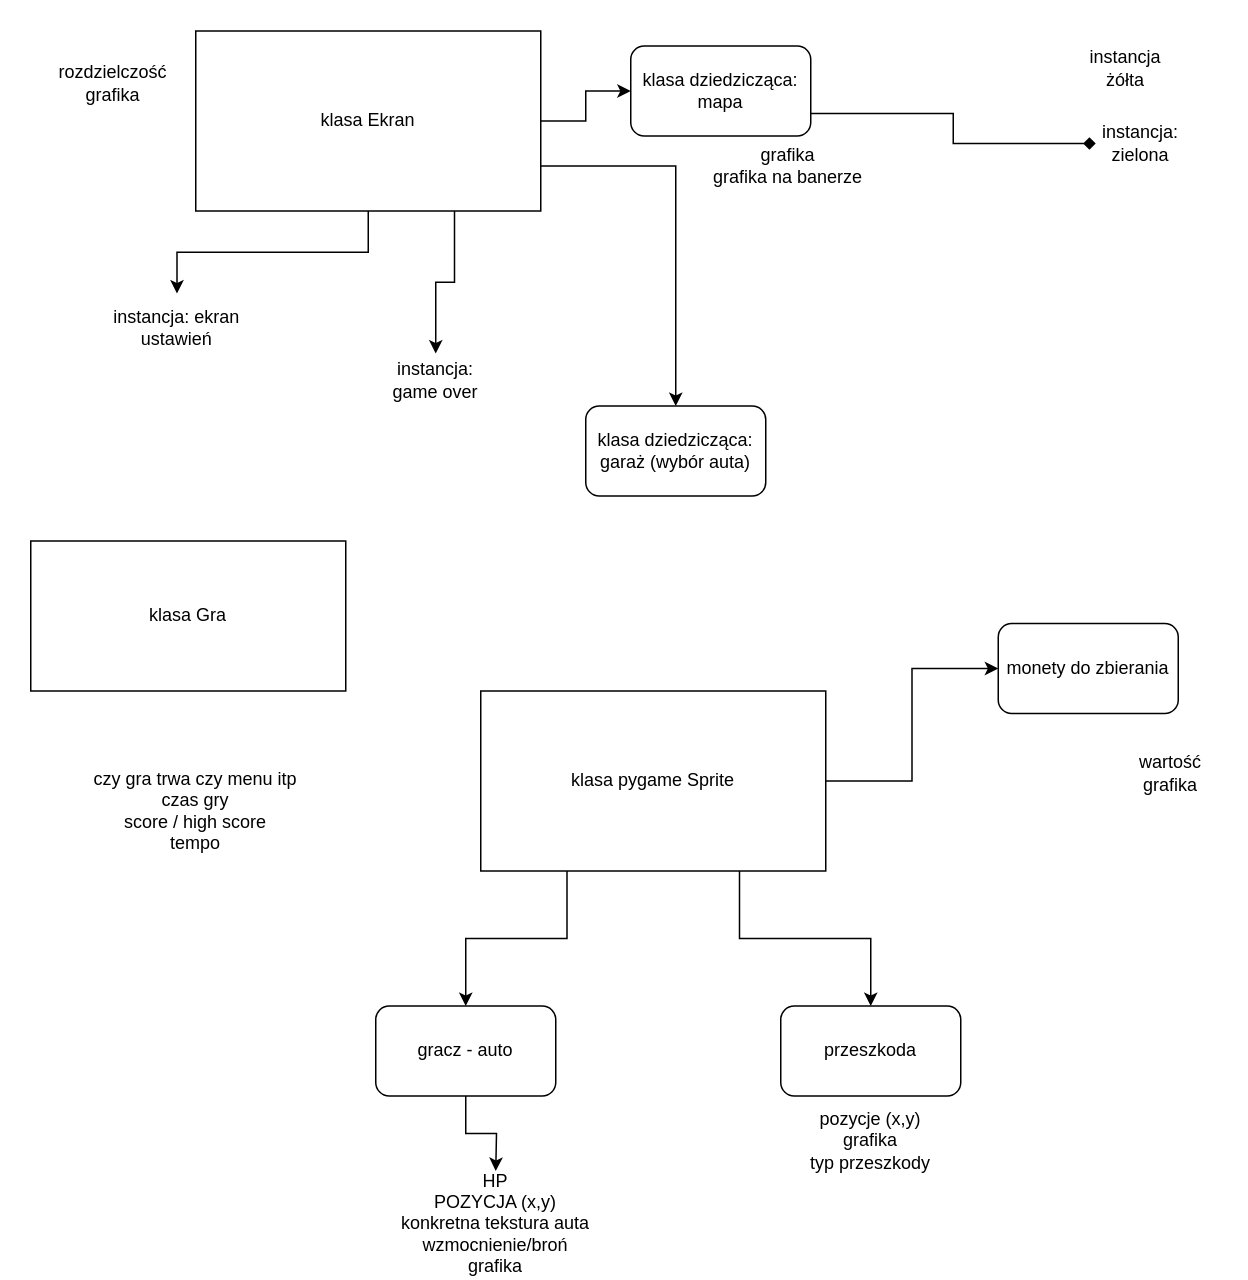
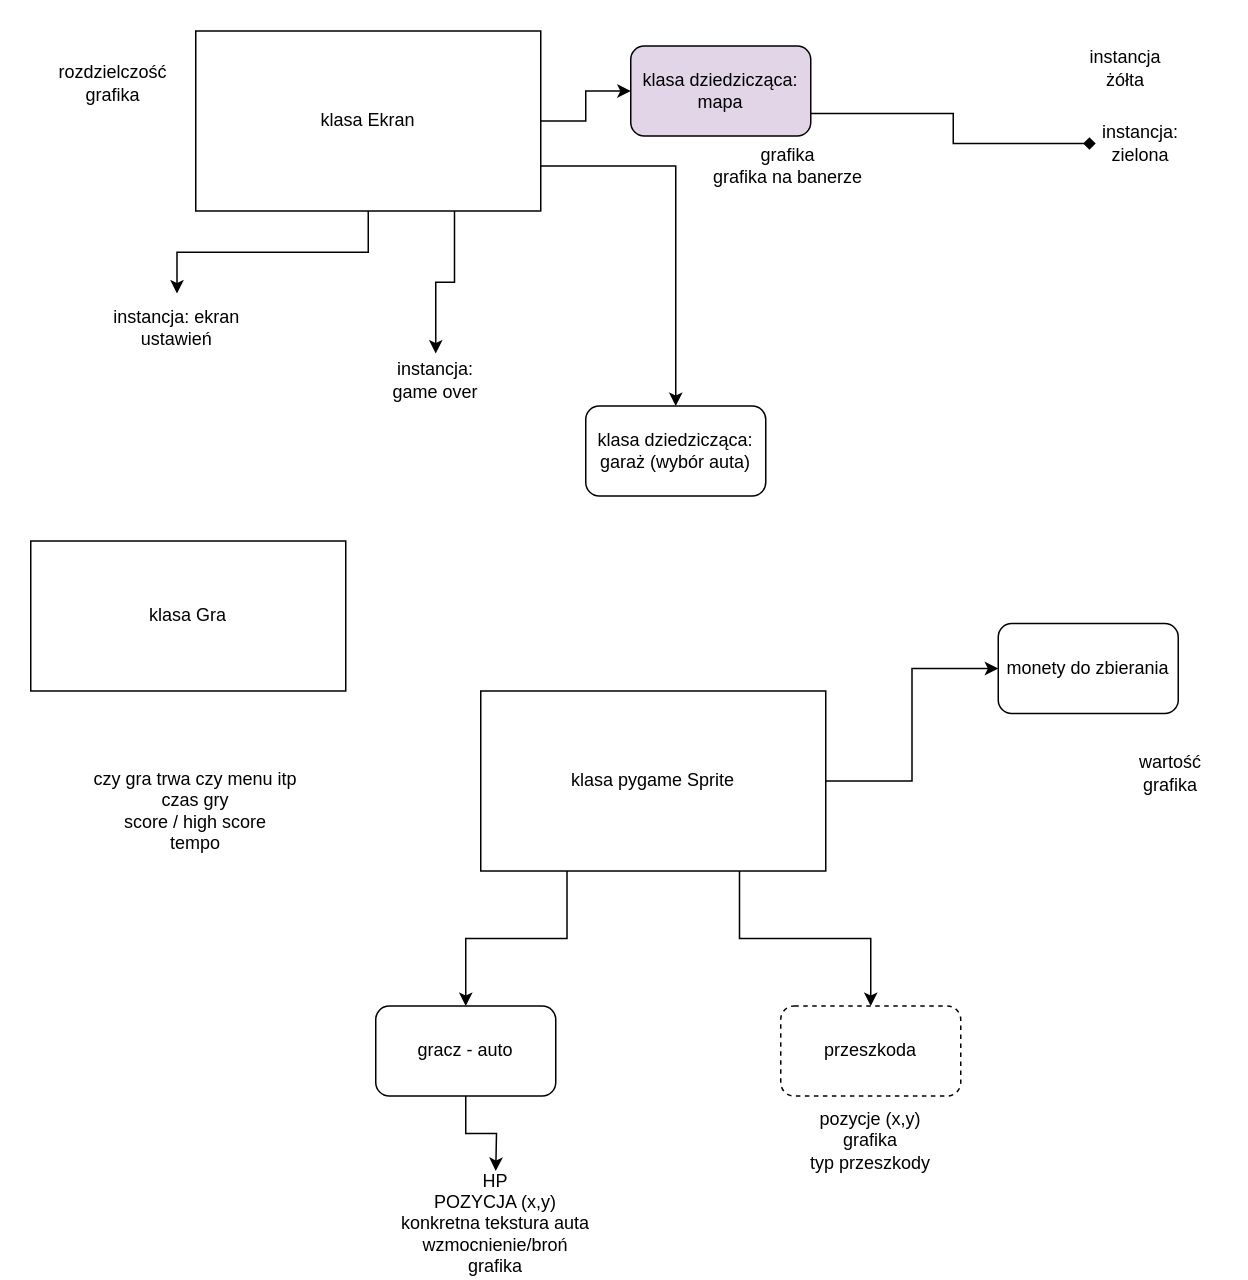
(721, 91) -> (721, 91)
(871, 1051) -> (871, 1051)
